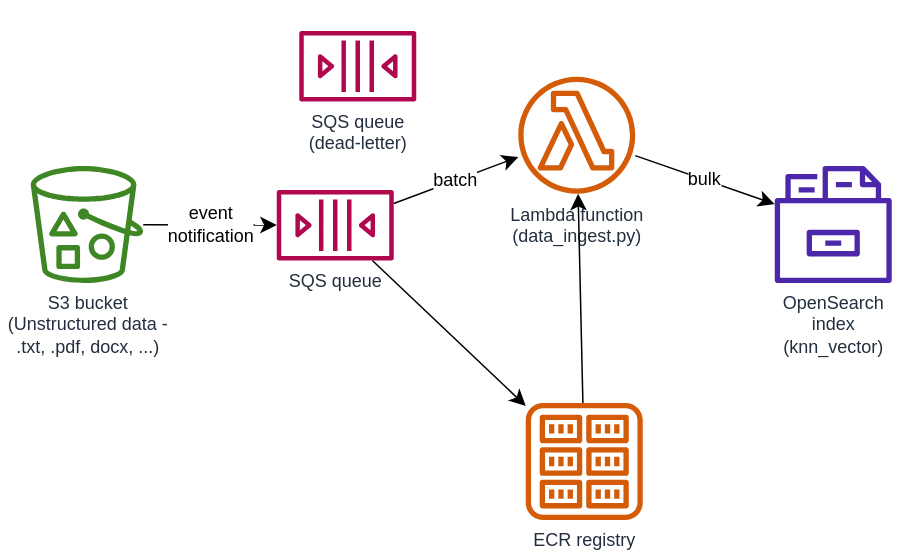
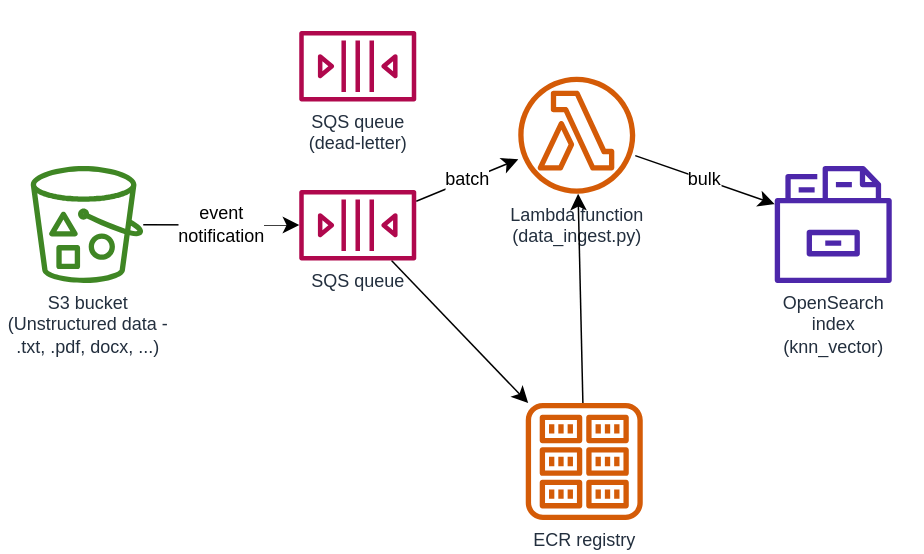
(335, 225) -> (358, 225)
